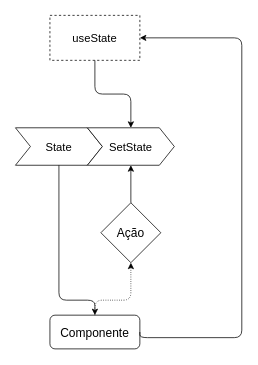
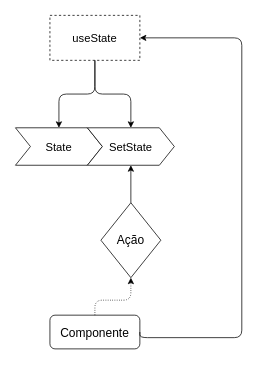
none -> (62, 95)
(131, 233) -> (131, 240)
(59, 248) -> none
